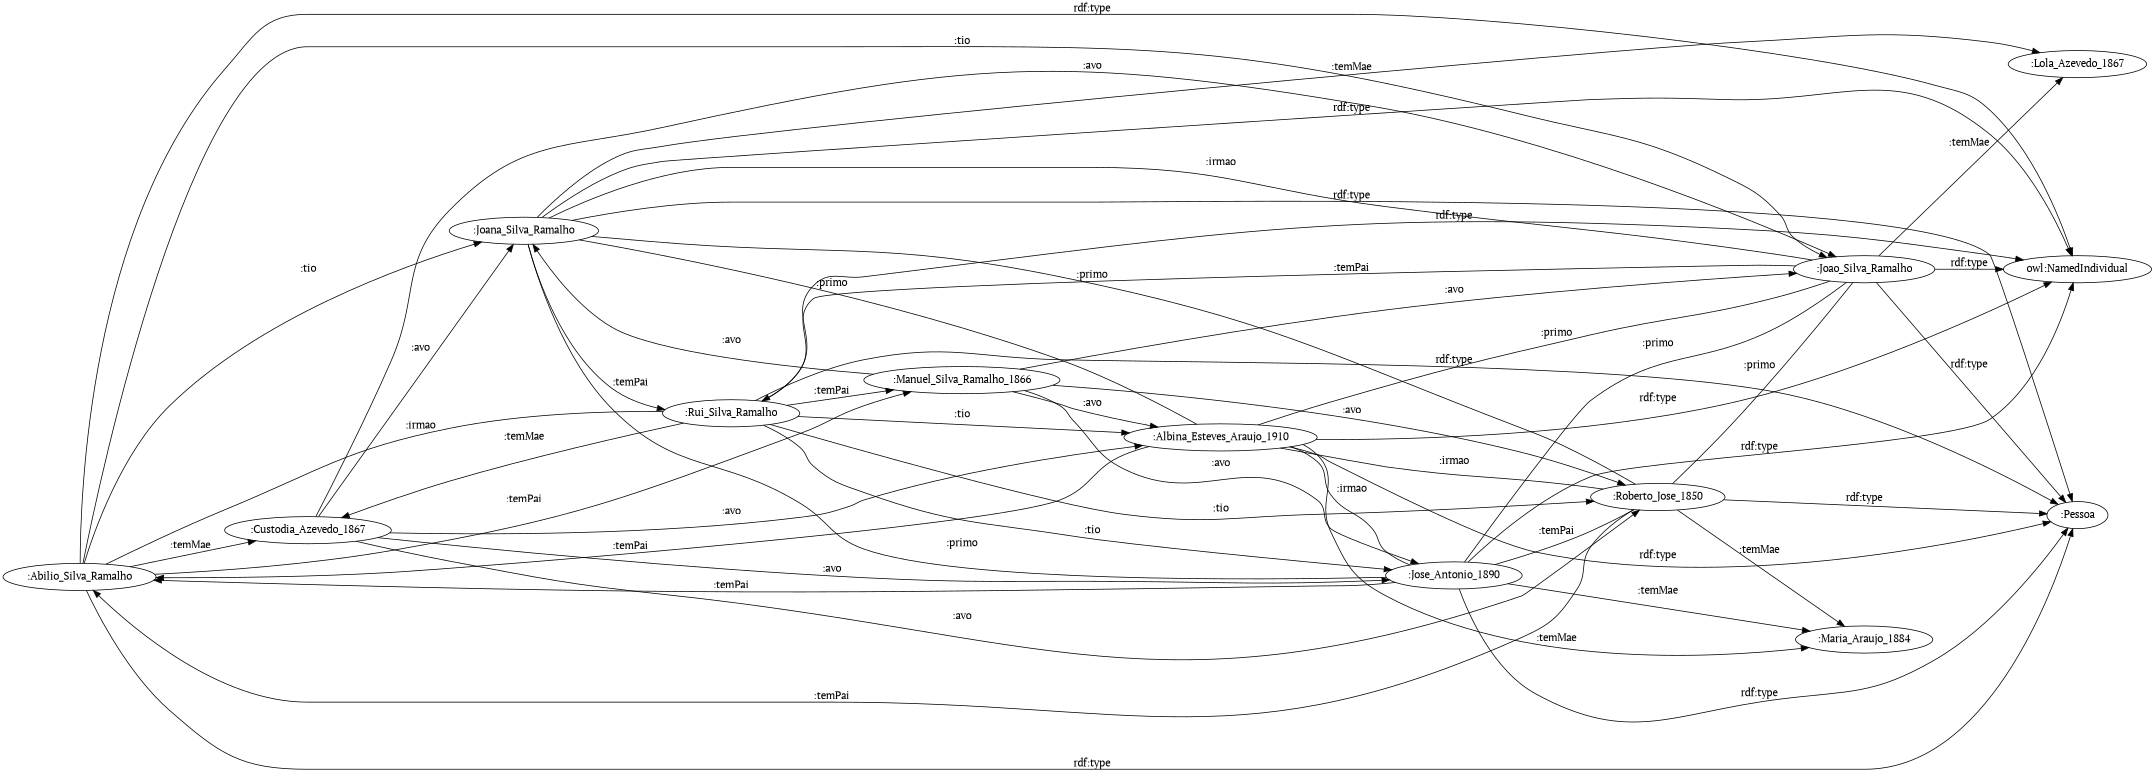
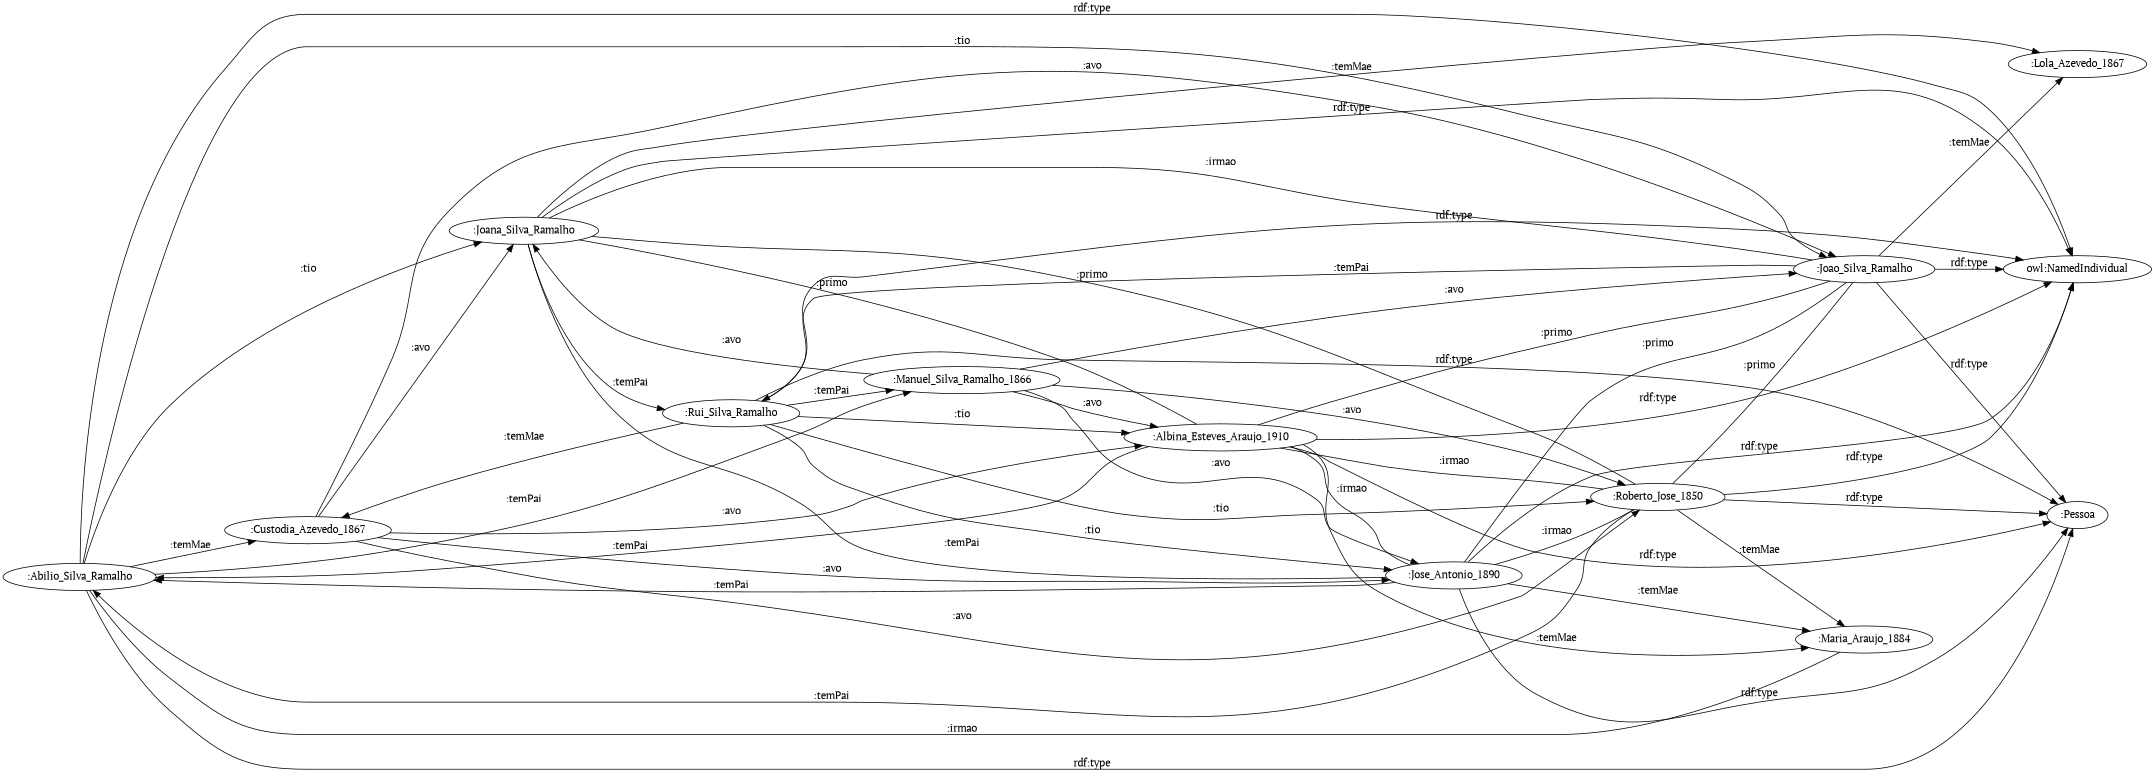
(1409, 202) -> none
(374, 448) -> (945, 735)
none -> (1943, 460)
(1556, 531) -> (1556, 531)
(962, 543) -> (962, 543)
